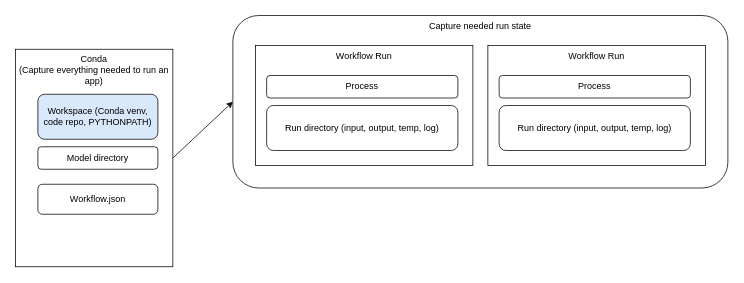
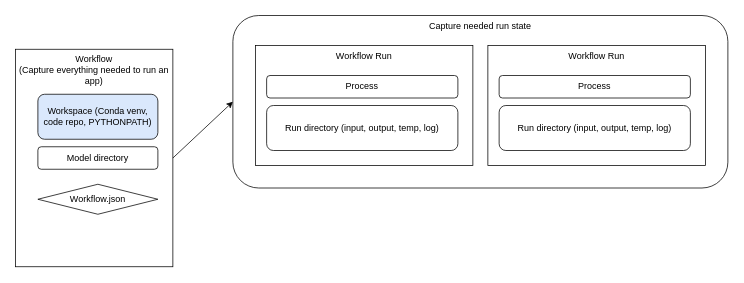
(94, 70) -> (94, 70)
(98, 199) -> (98, 199)
